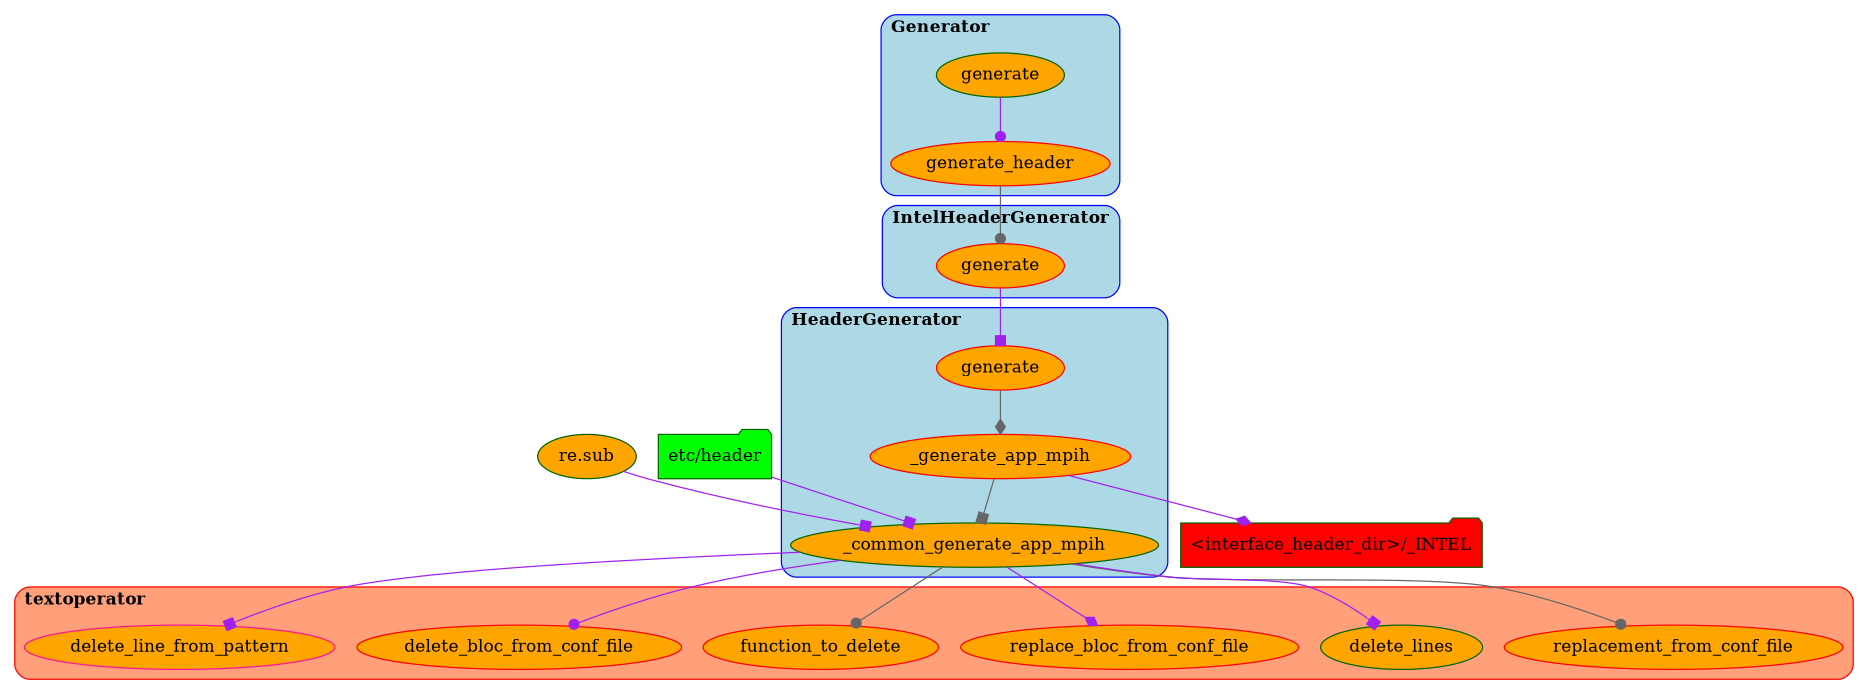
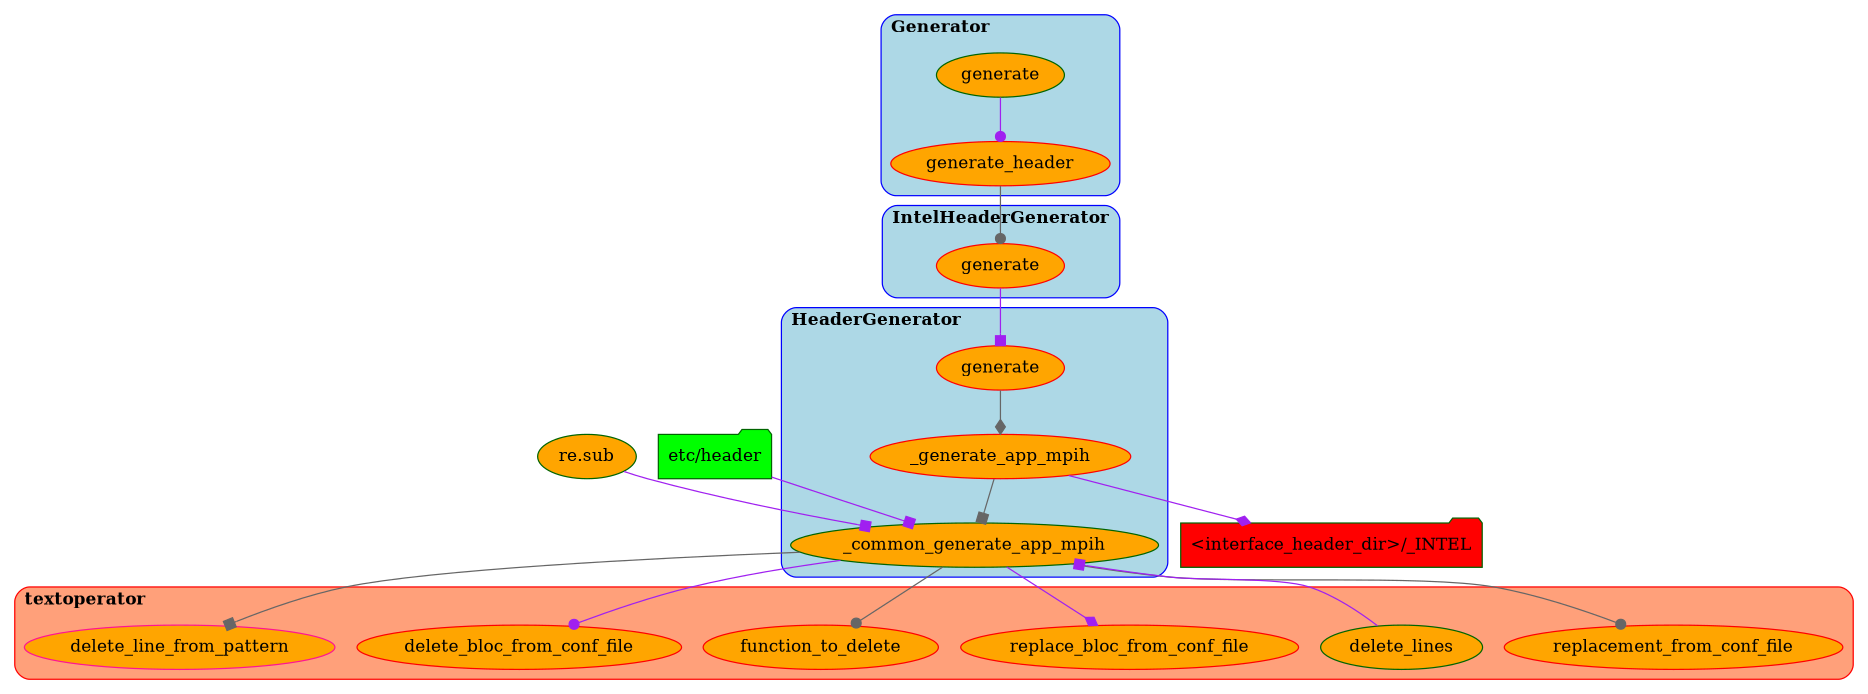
(515, 568) -> (515, 568)
(1225, 579) -> (1237, 580)
